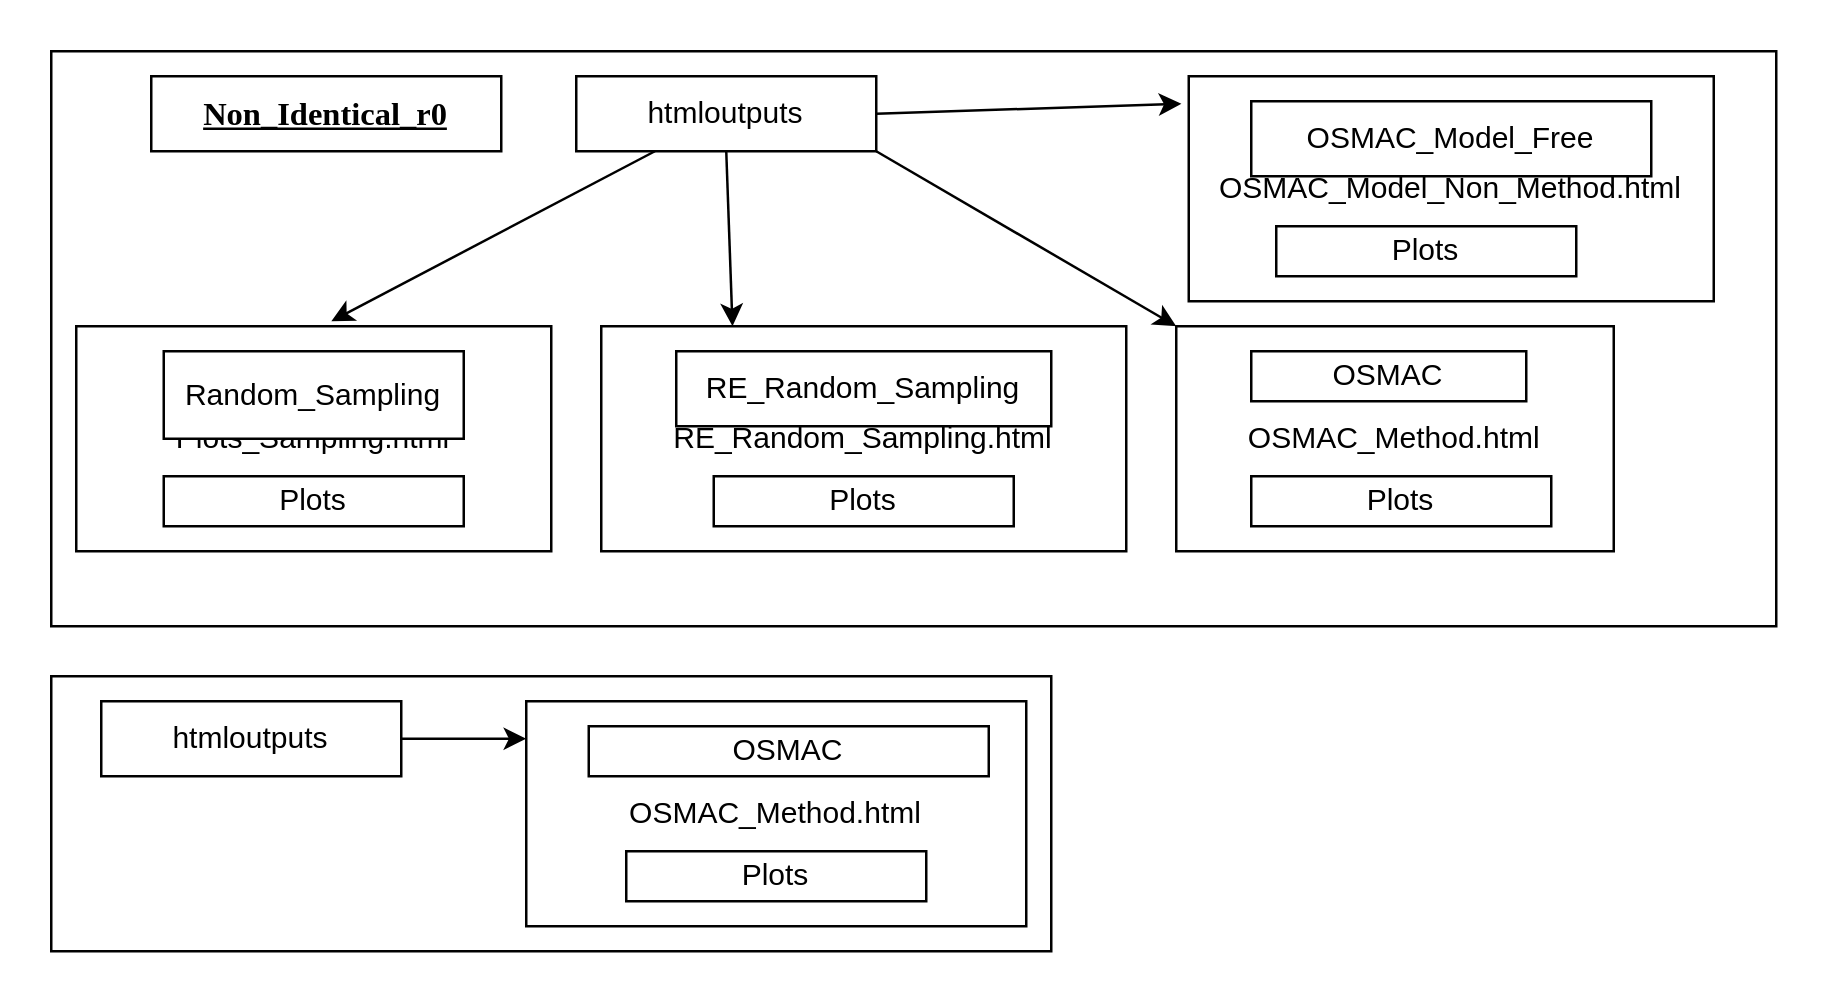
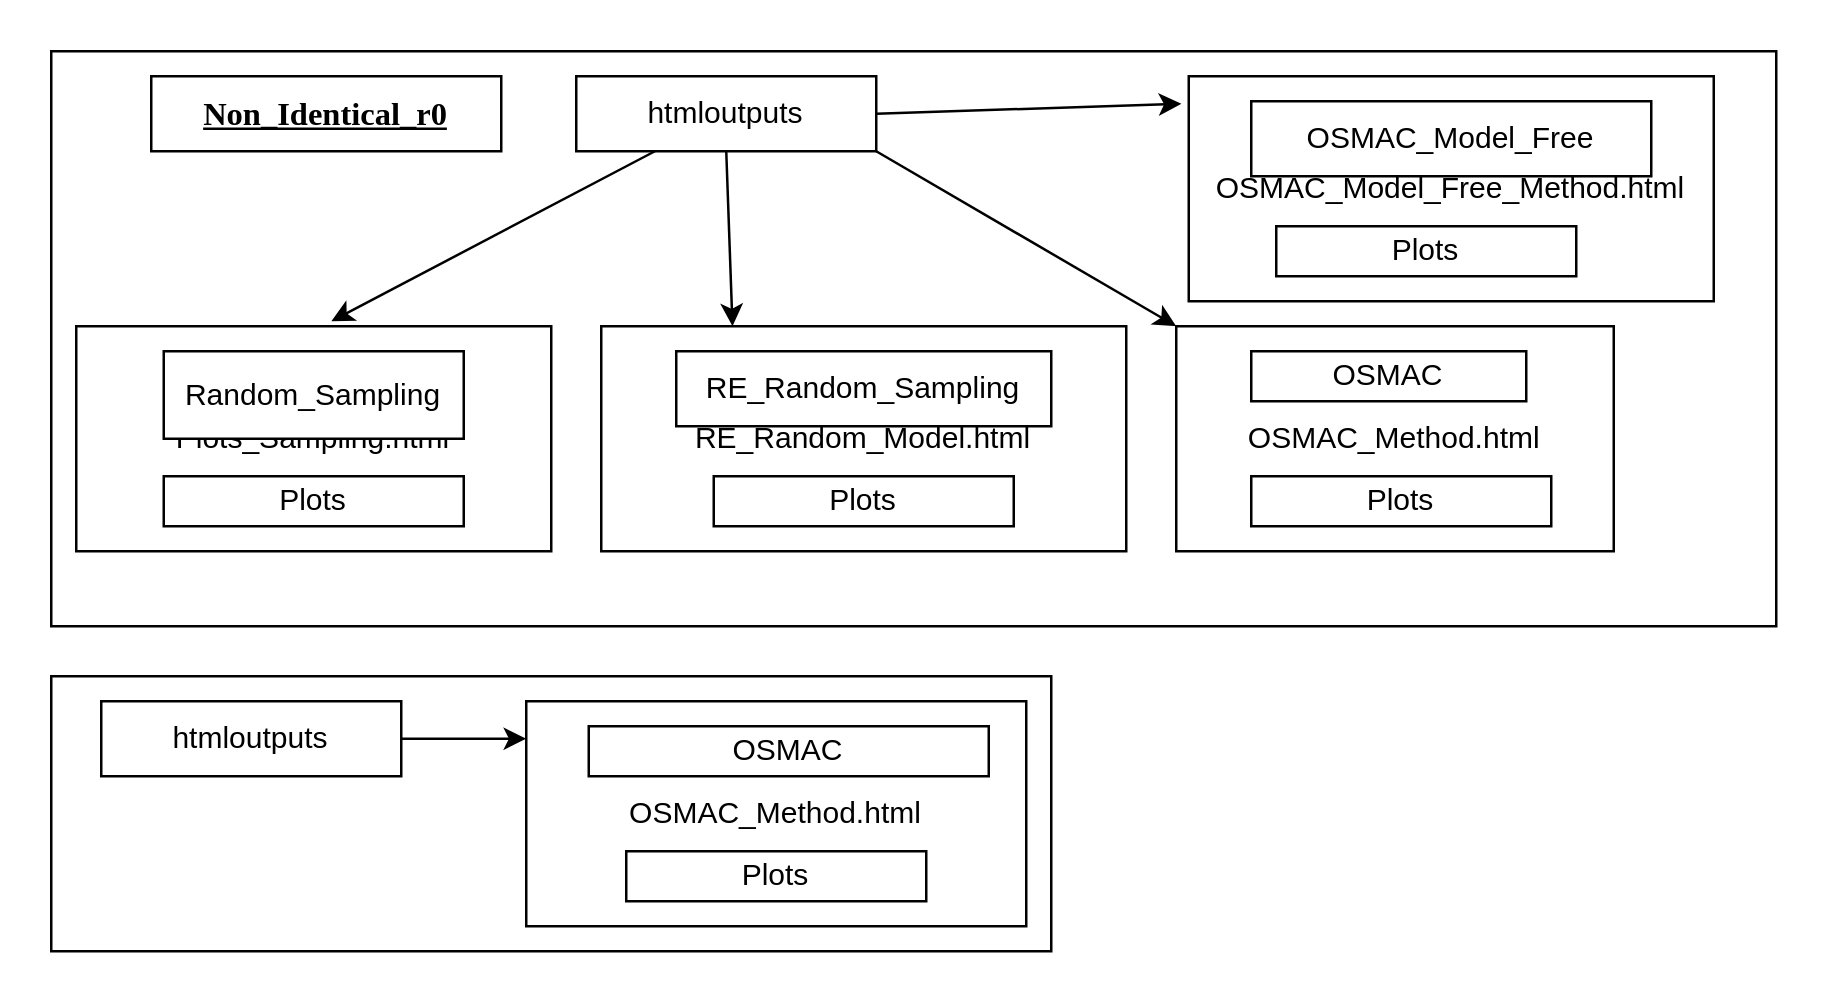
(1451, 189) -> (1451, 189)
(864, 439) -> (864, 439)
